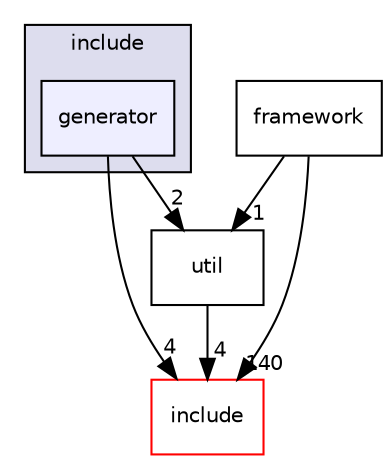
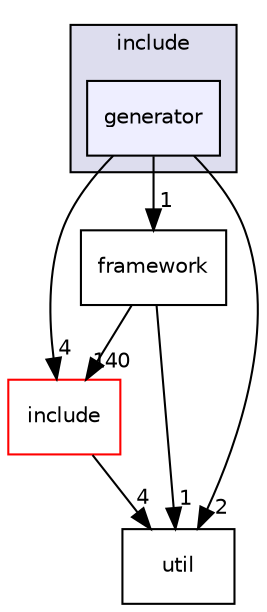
none -> (154, 185)
(208, 332) -> (115, 484)
